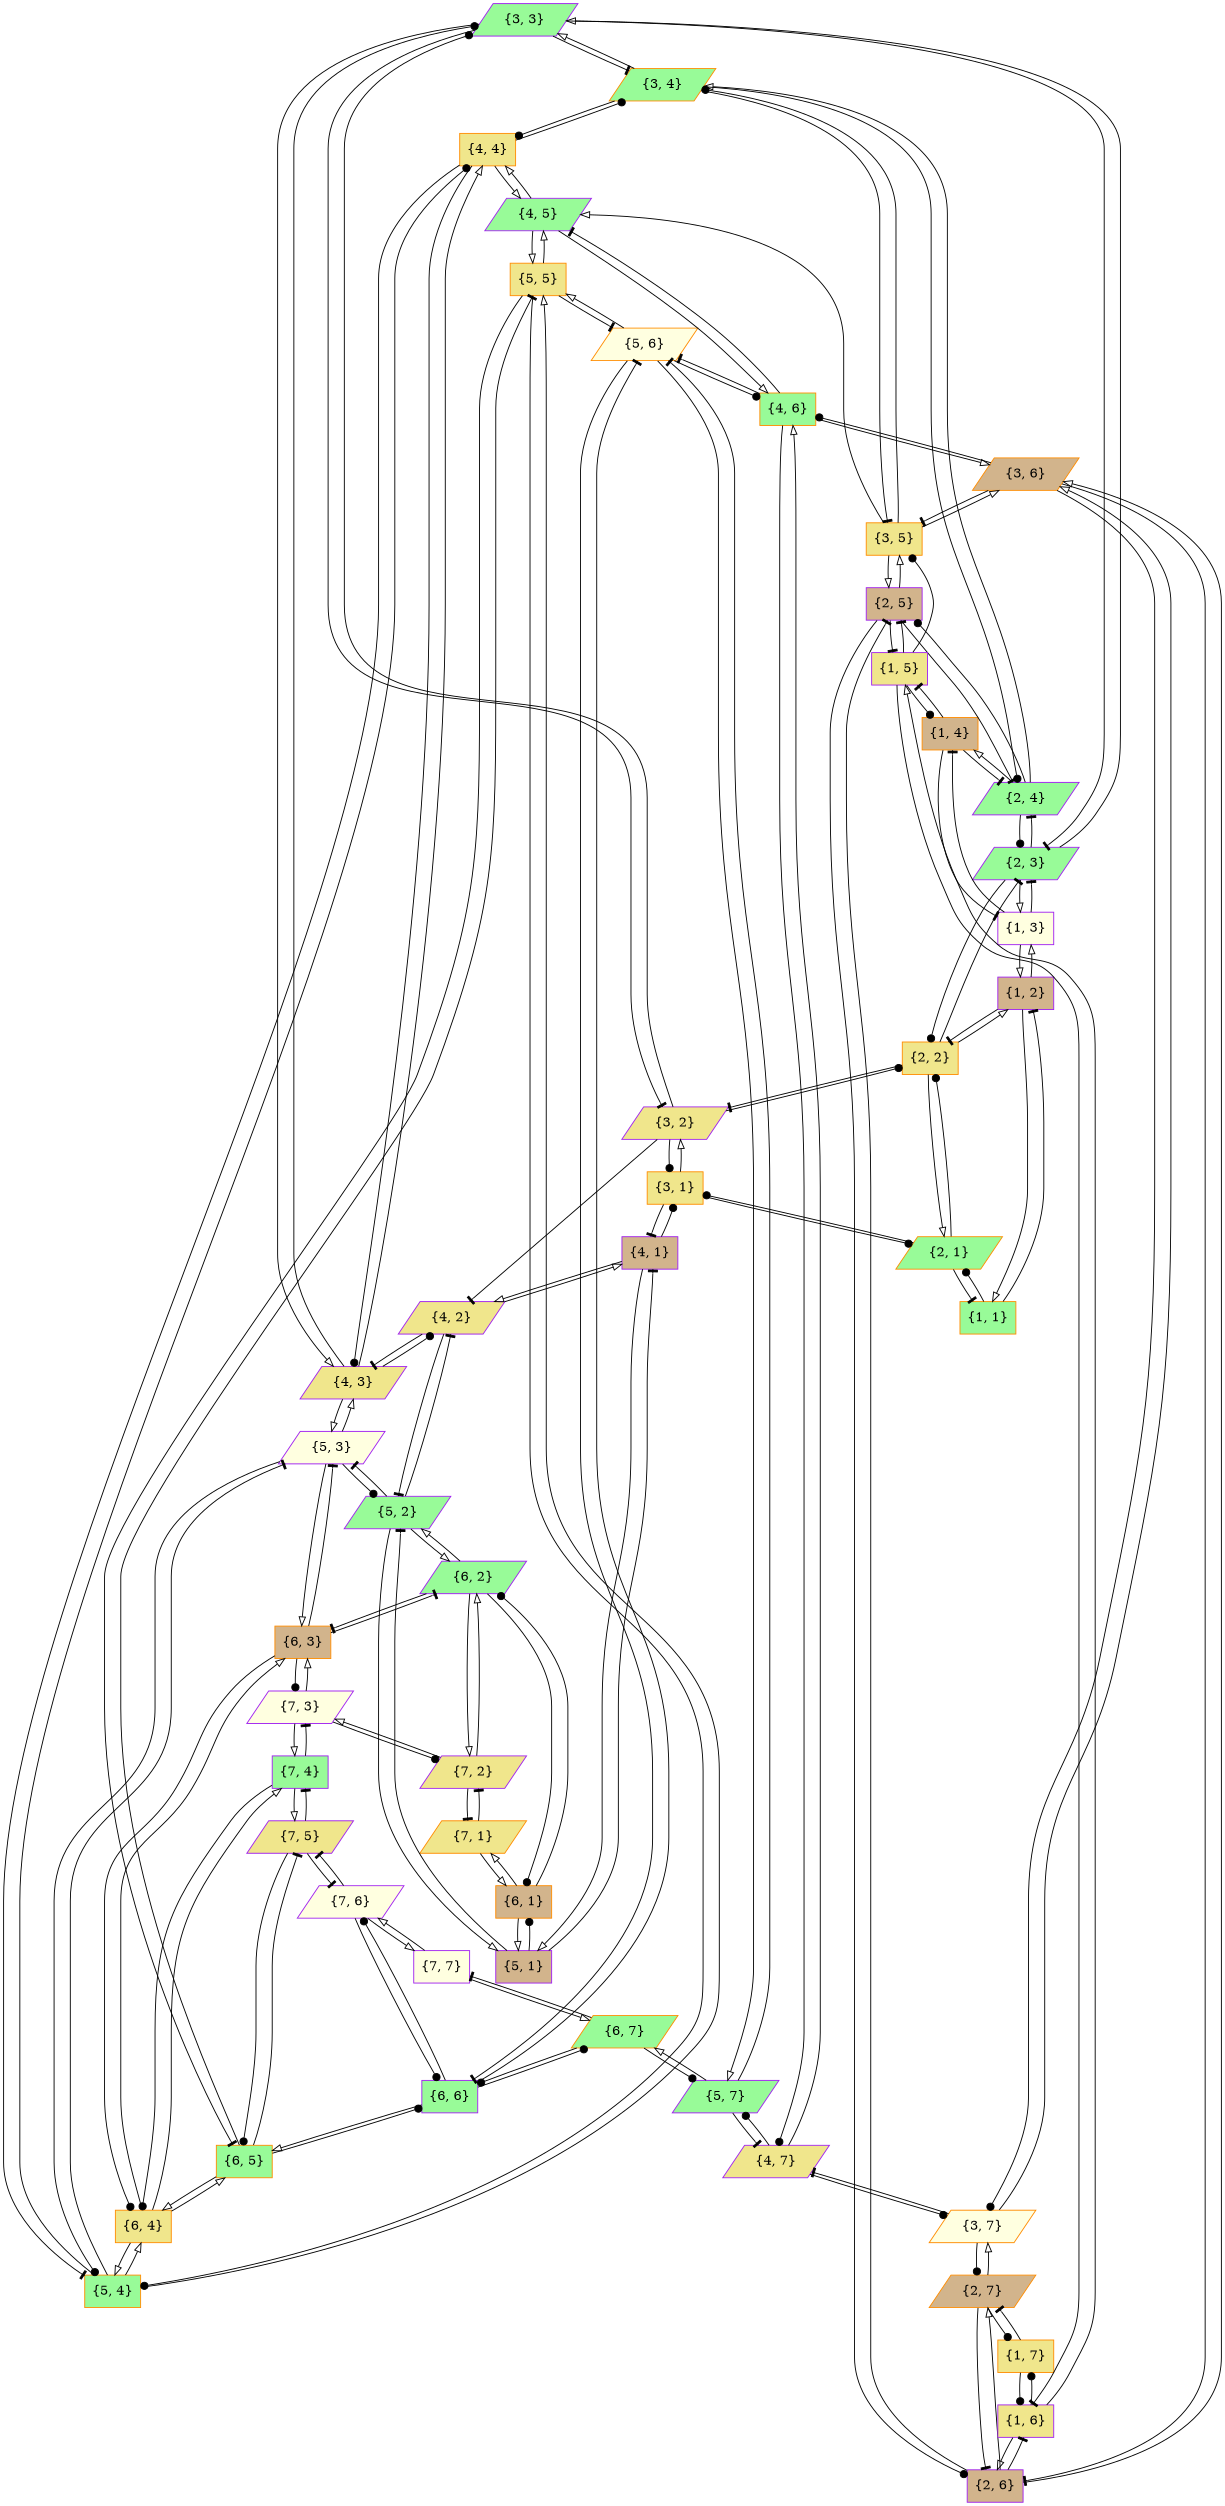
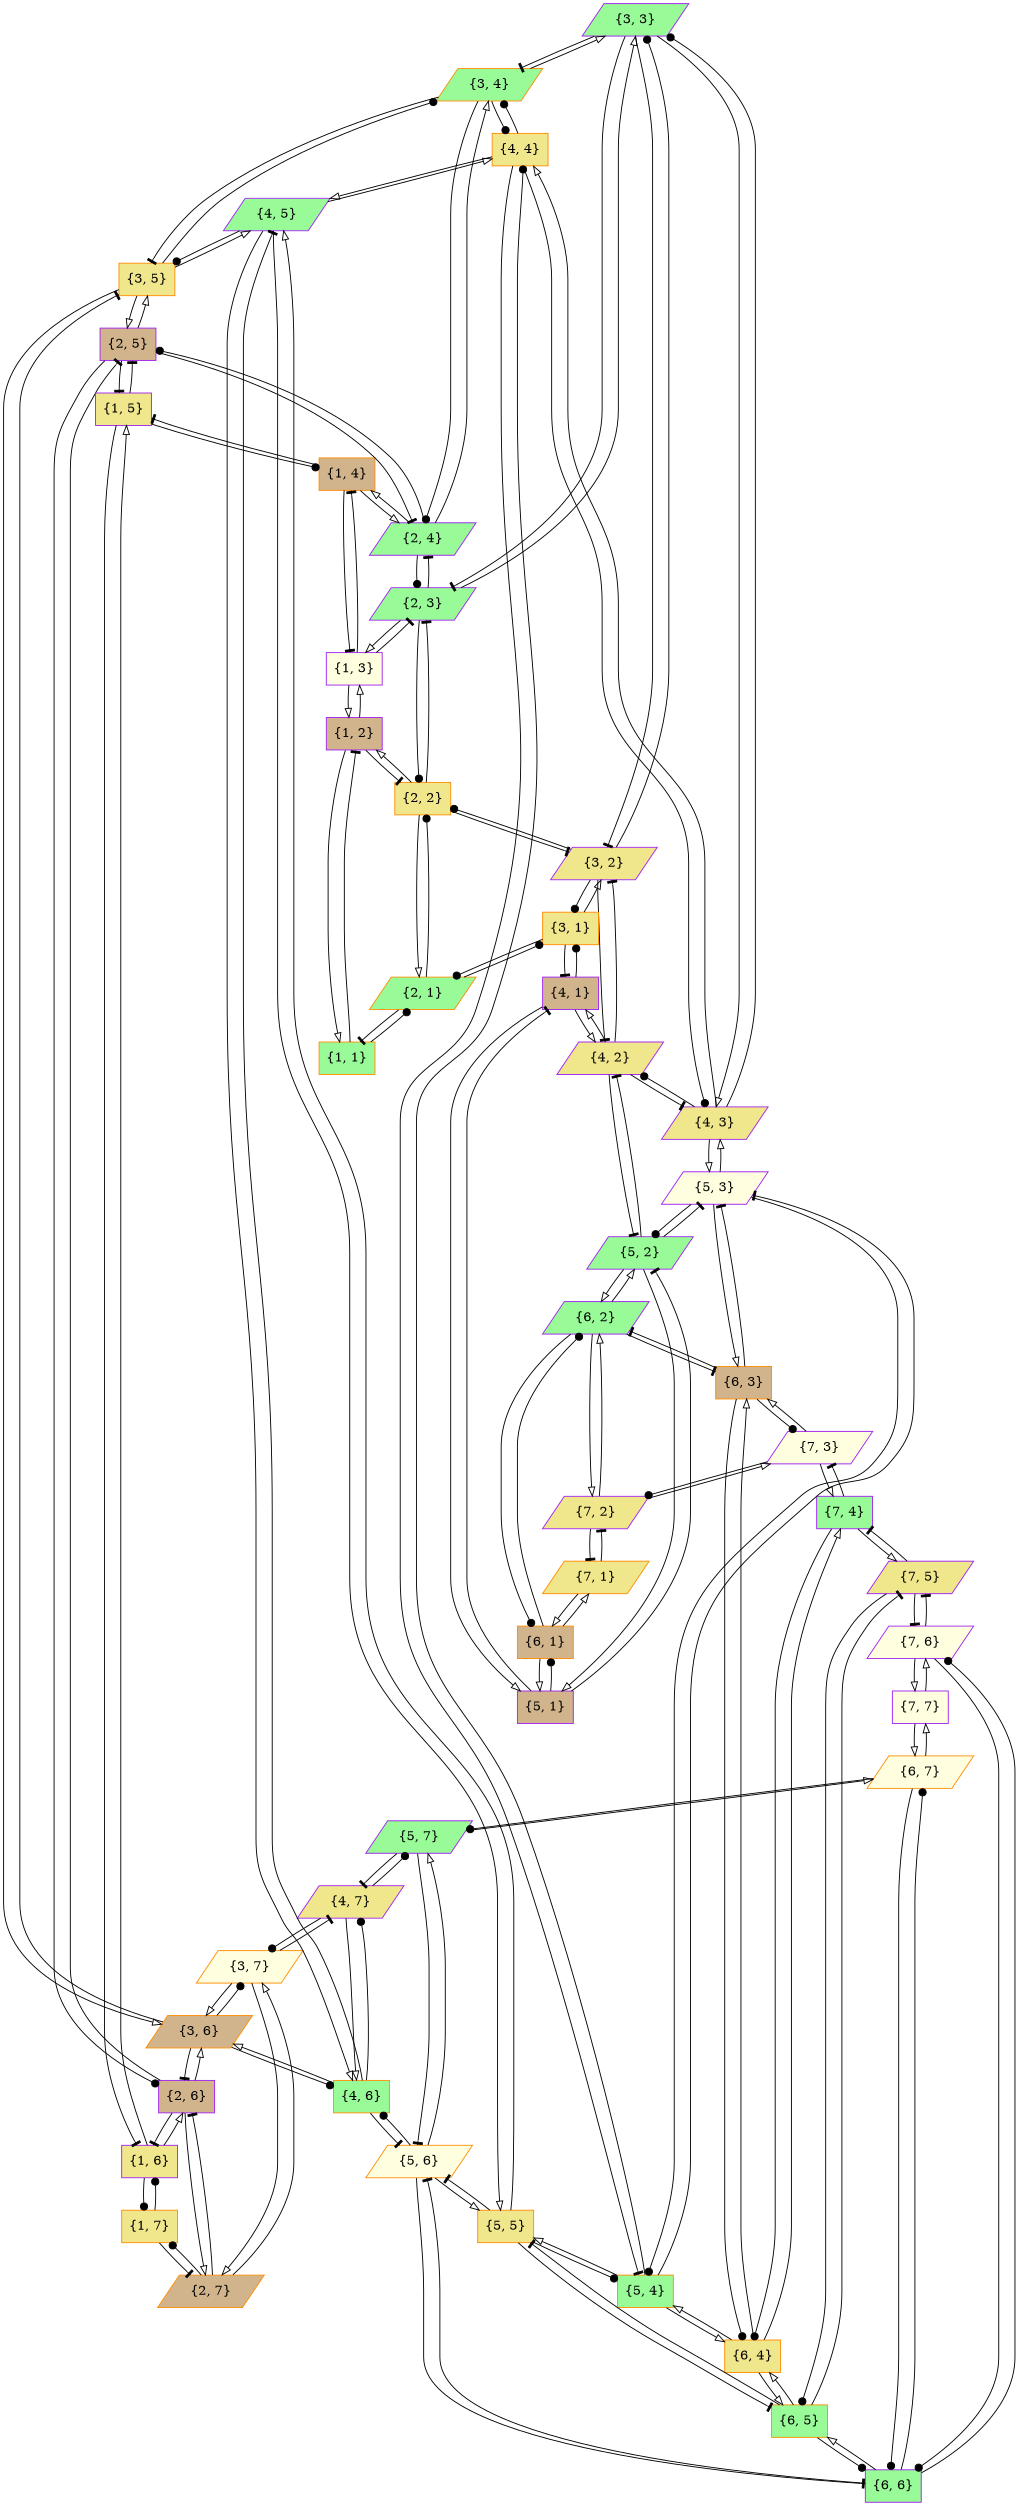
(933, 607) -> (210, 245)
(981, 765) -> (376, 504)
none -> (616, 963)
(533, 1997) -> (926, 1744)
(625, 2032) -> (920, 1772)
(976, 2255) -> (278, 2130)
